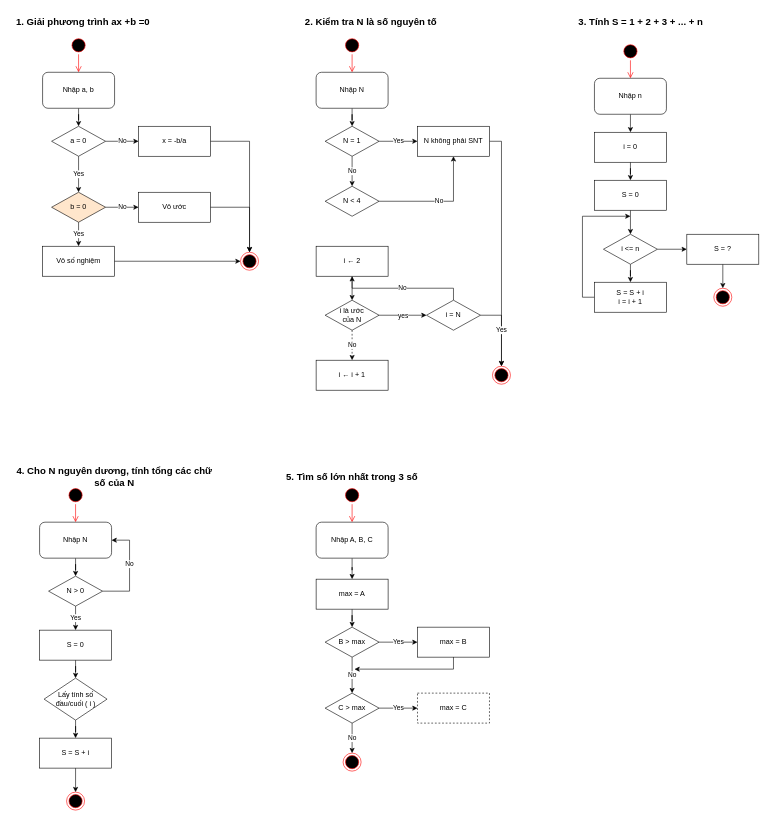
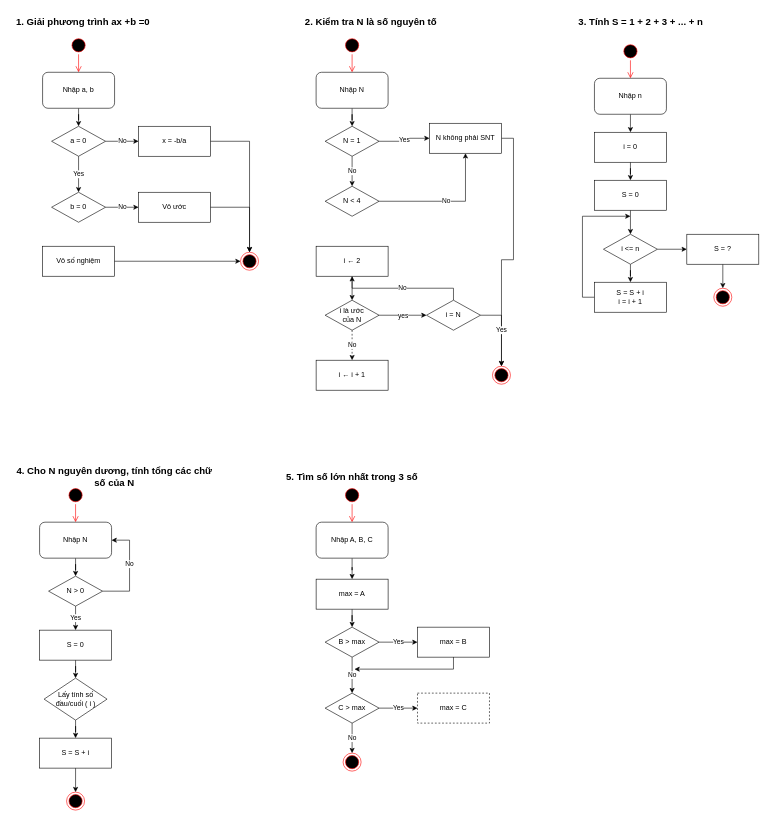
(453, 141) -> (465, 138)
(78, 207) -> (78, 207)
(78, 232) -> none
